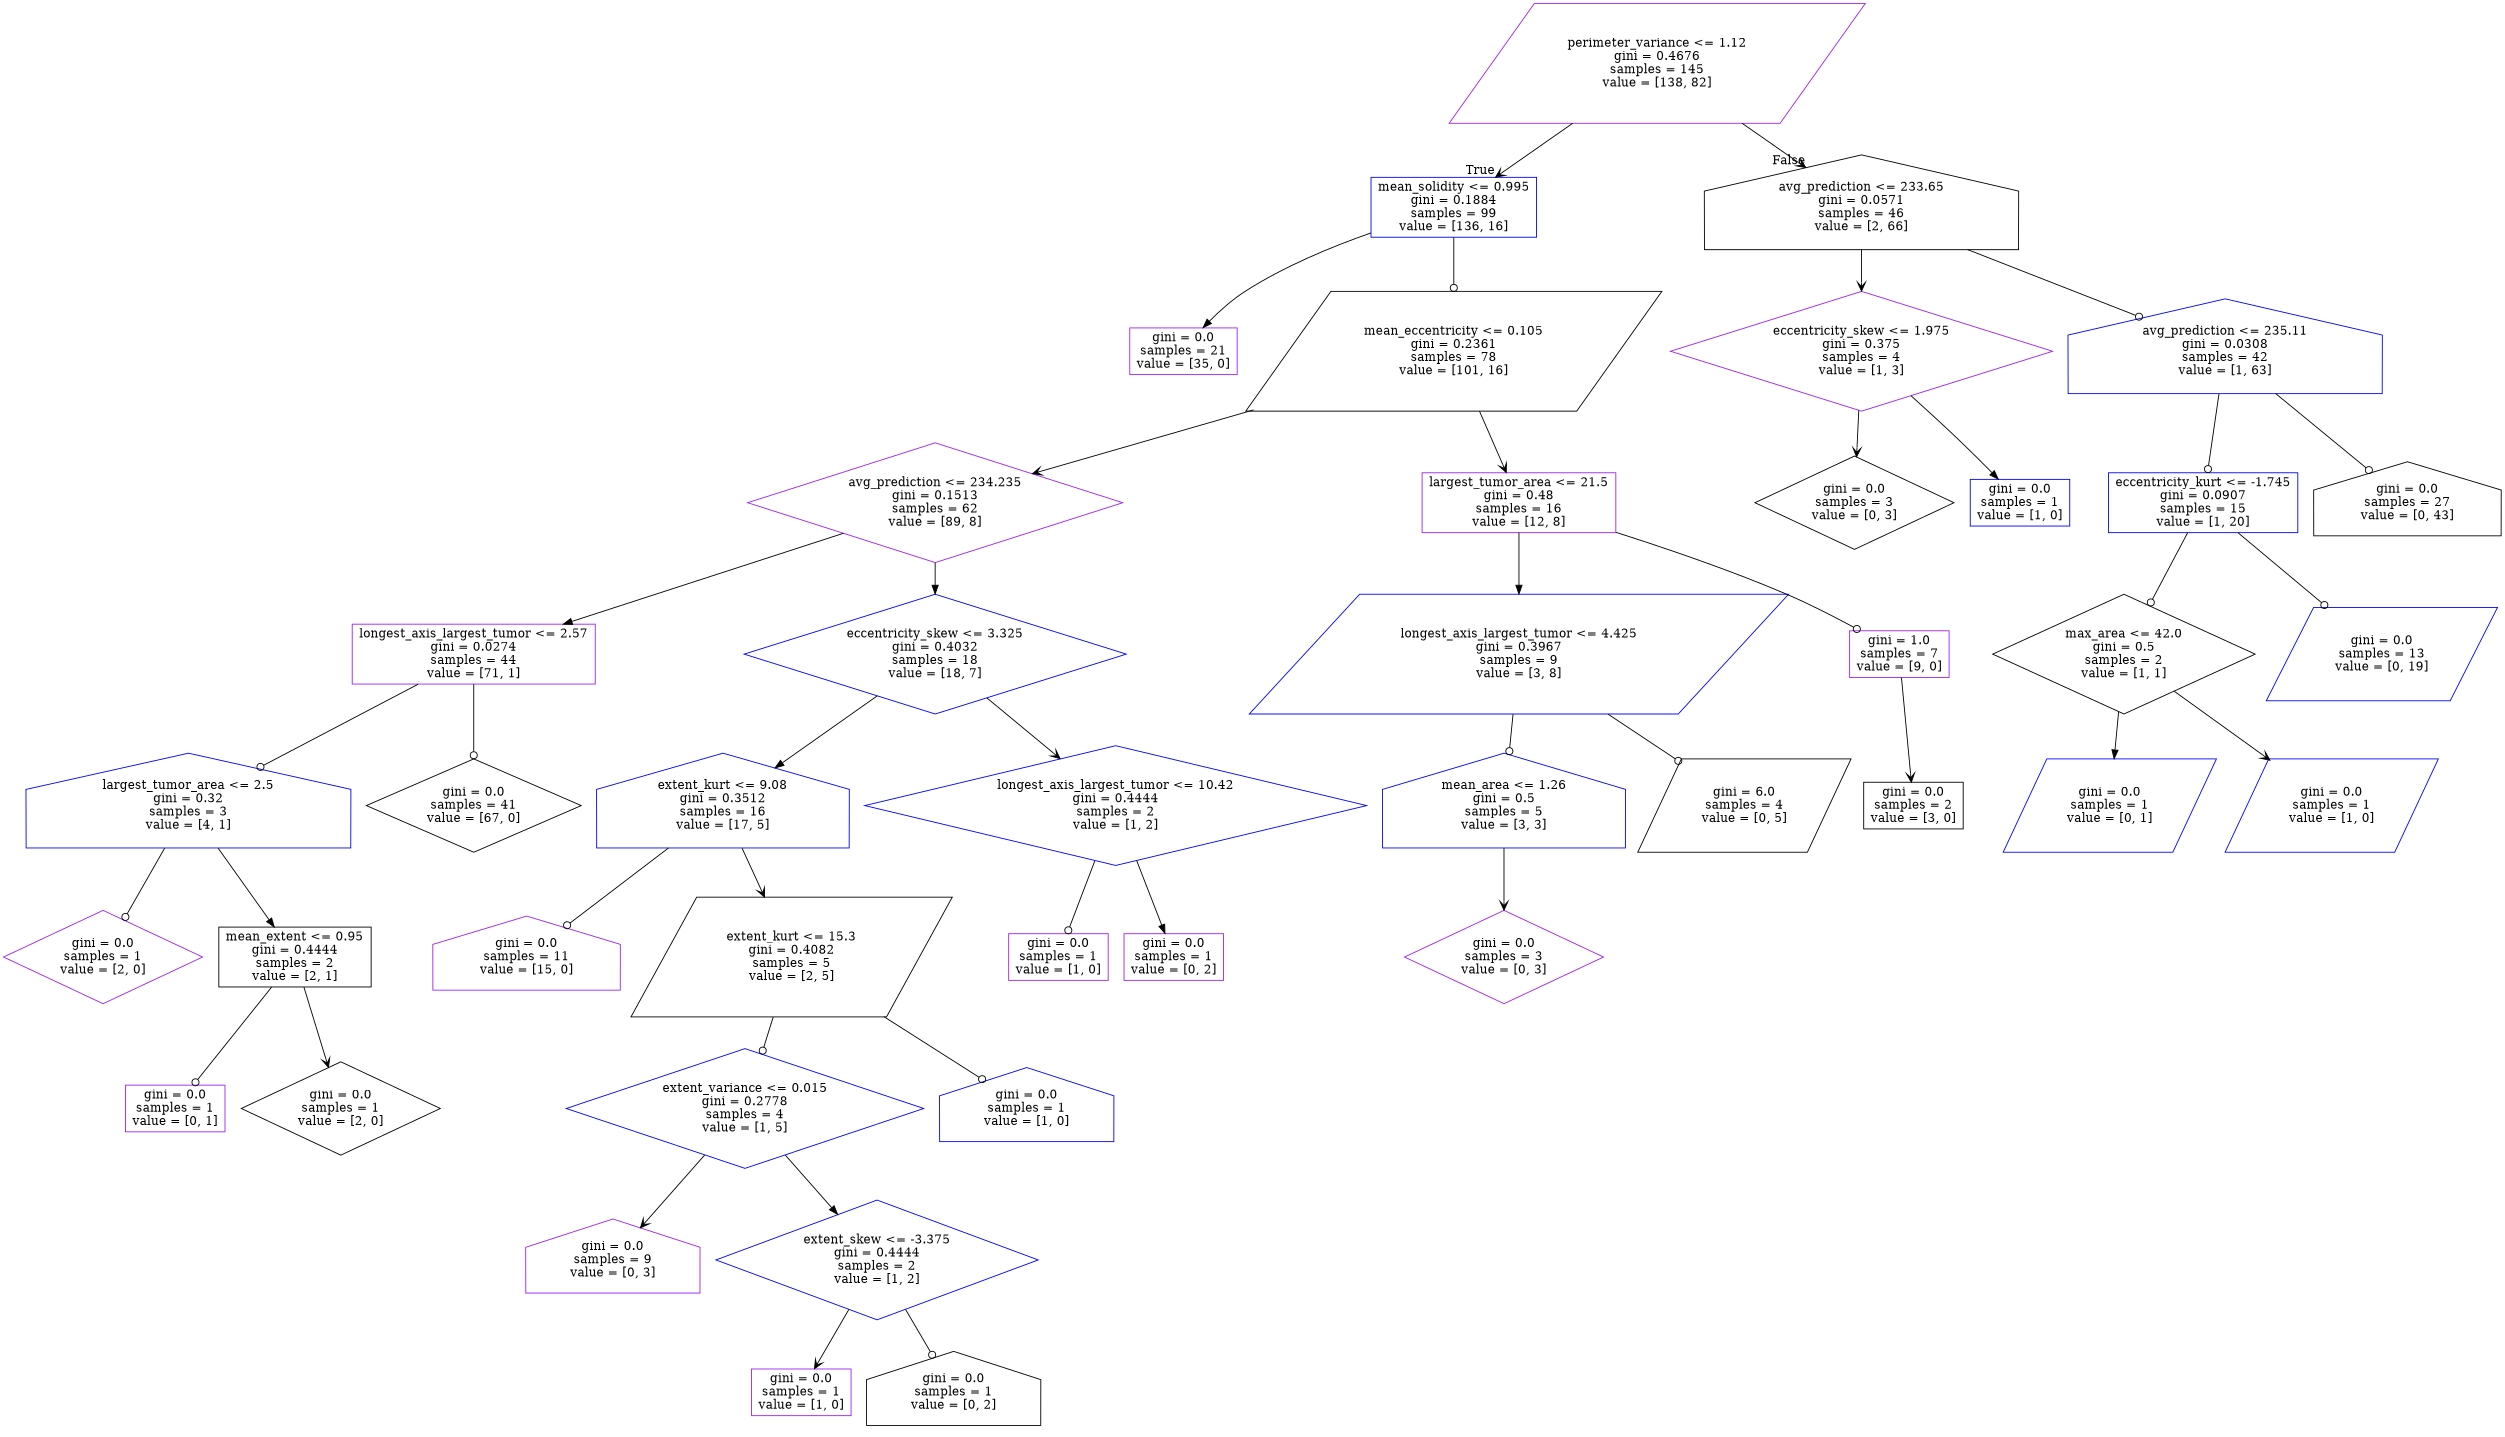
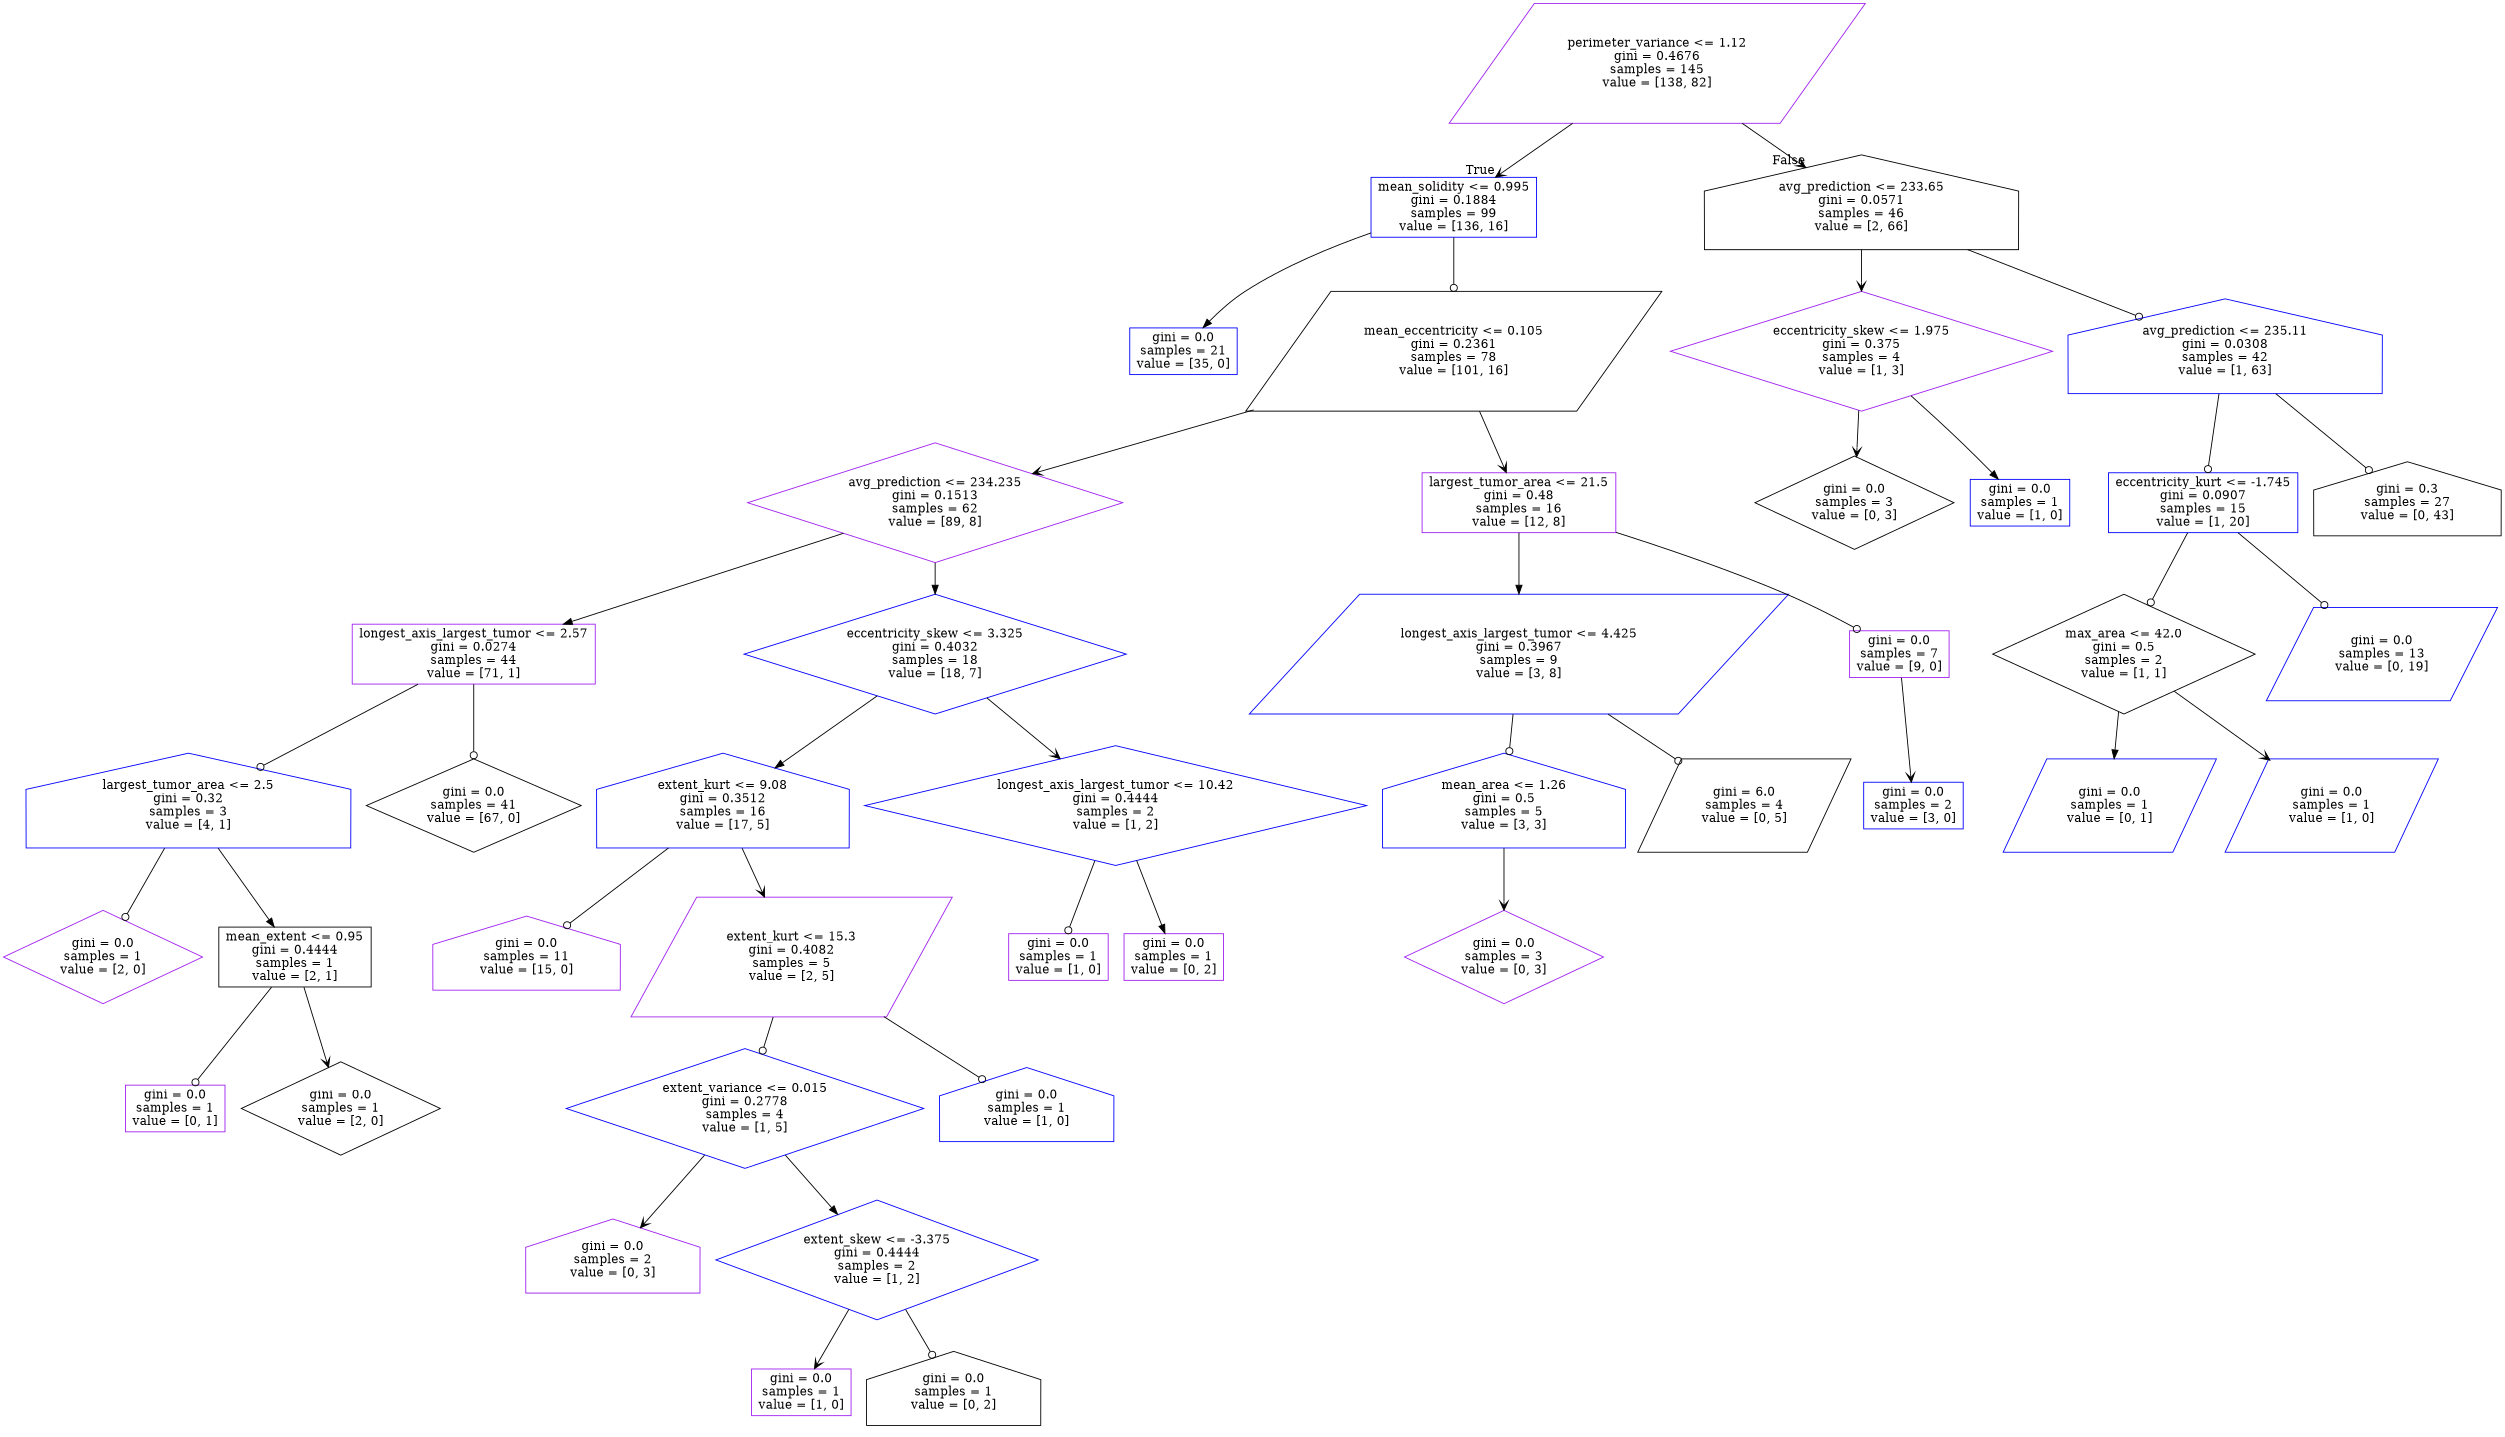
(1183, 351) -> (1183, 351)
(2407, 503) -> (2407, 503)
(1899, 654) -> (1899, 654)
(1913, 806) -> (1913, 806)
(295, 957) -> (295, 957)
(792, 957) -> (792, 957)
(613, 1260) -> (613, 1260)
